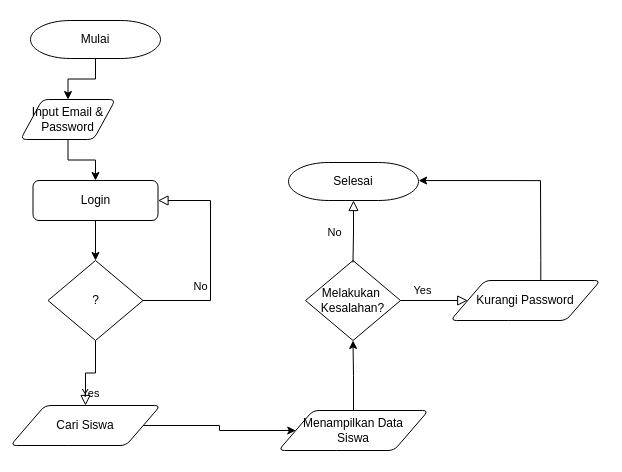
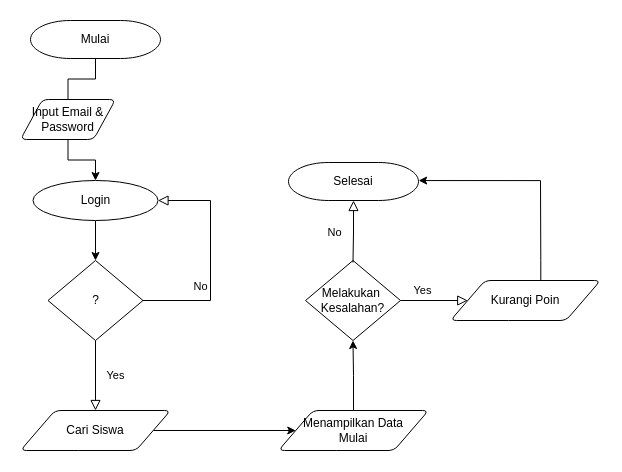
(68, 91) -> (68, 93)
(96, 201) -> (96, 201)
(526, 301) -> (526, 301)
(86, 426) -> (96, 431)
(354, 431) -> (354, 431)
